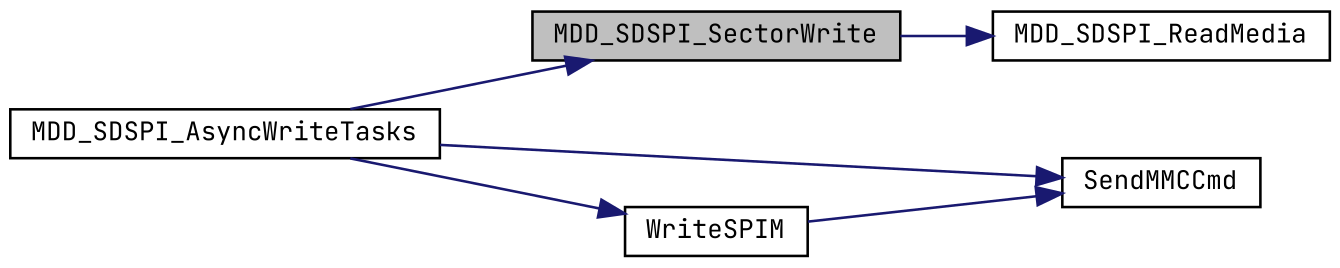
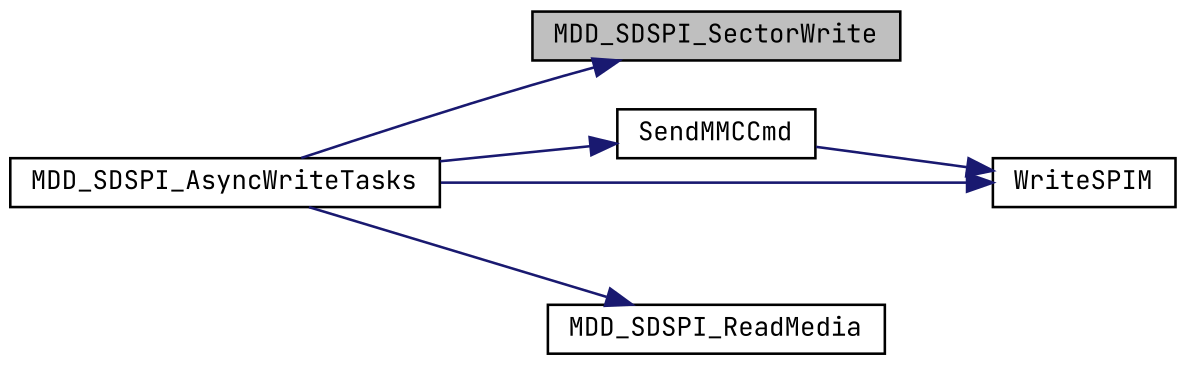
(933, 36) -> (458, 252)
(922, 209) -> (891, 157)
